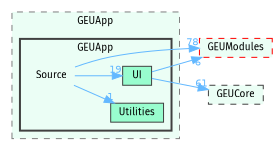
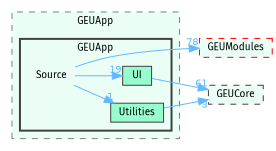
(165, 68) -> none
none -> (186, 104)
